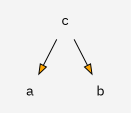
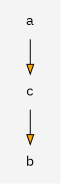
(50, 52) -> (30, 52)
